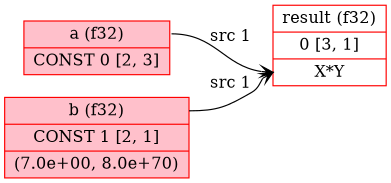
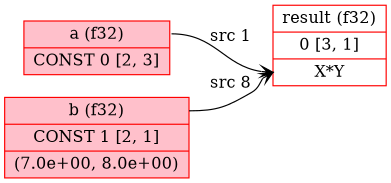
(231, 83) -> (231, 83)
(97, 164) -> (97, 164)
